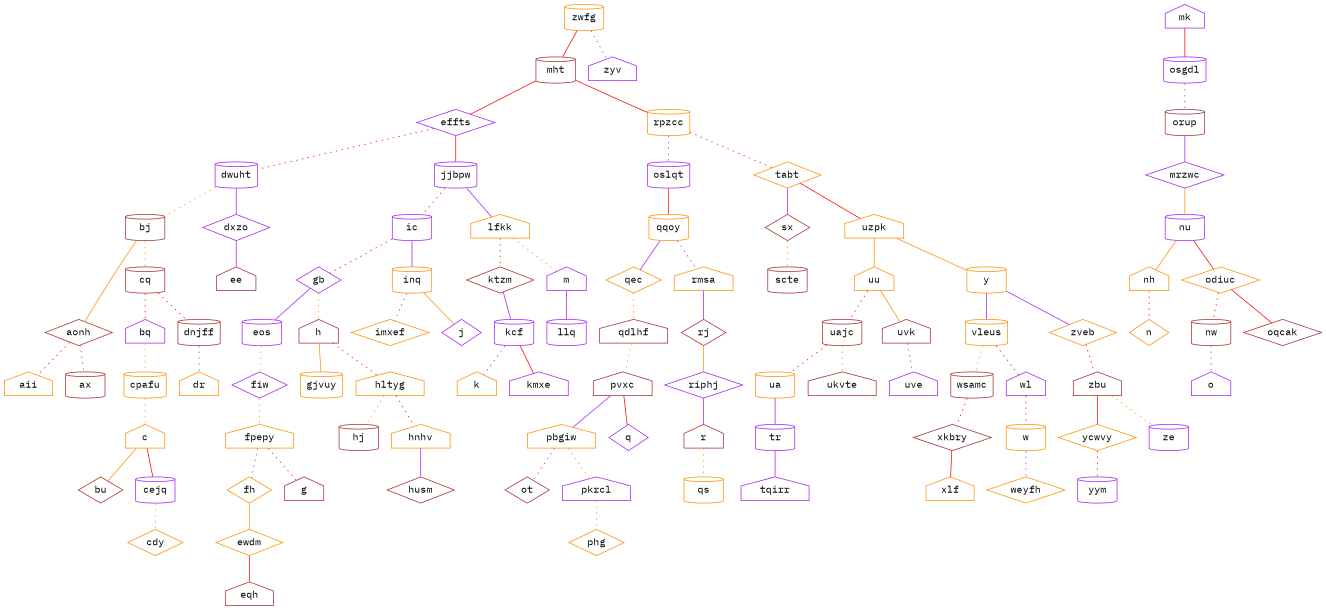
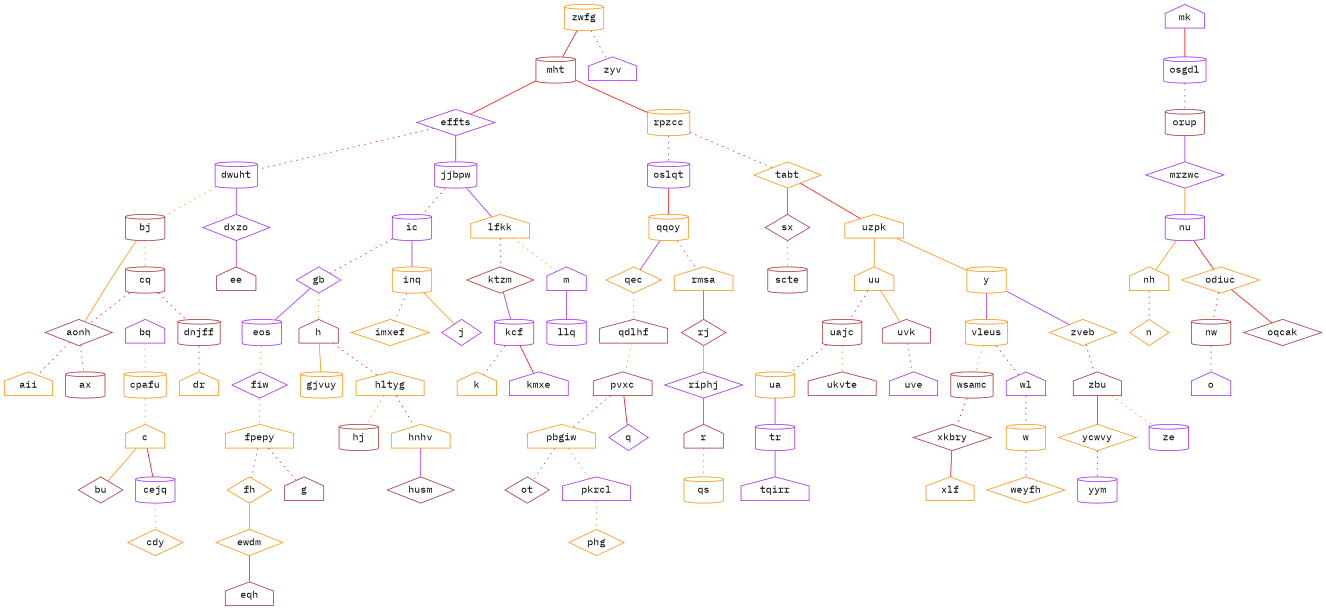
(145, 306) -> (109, 308)
(592, 412) -> (592, 412)
